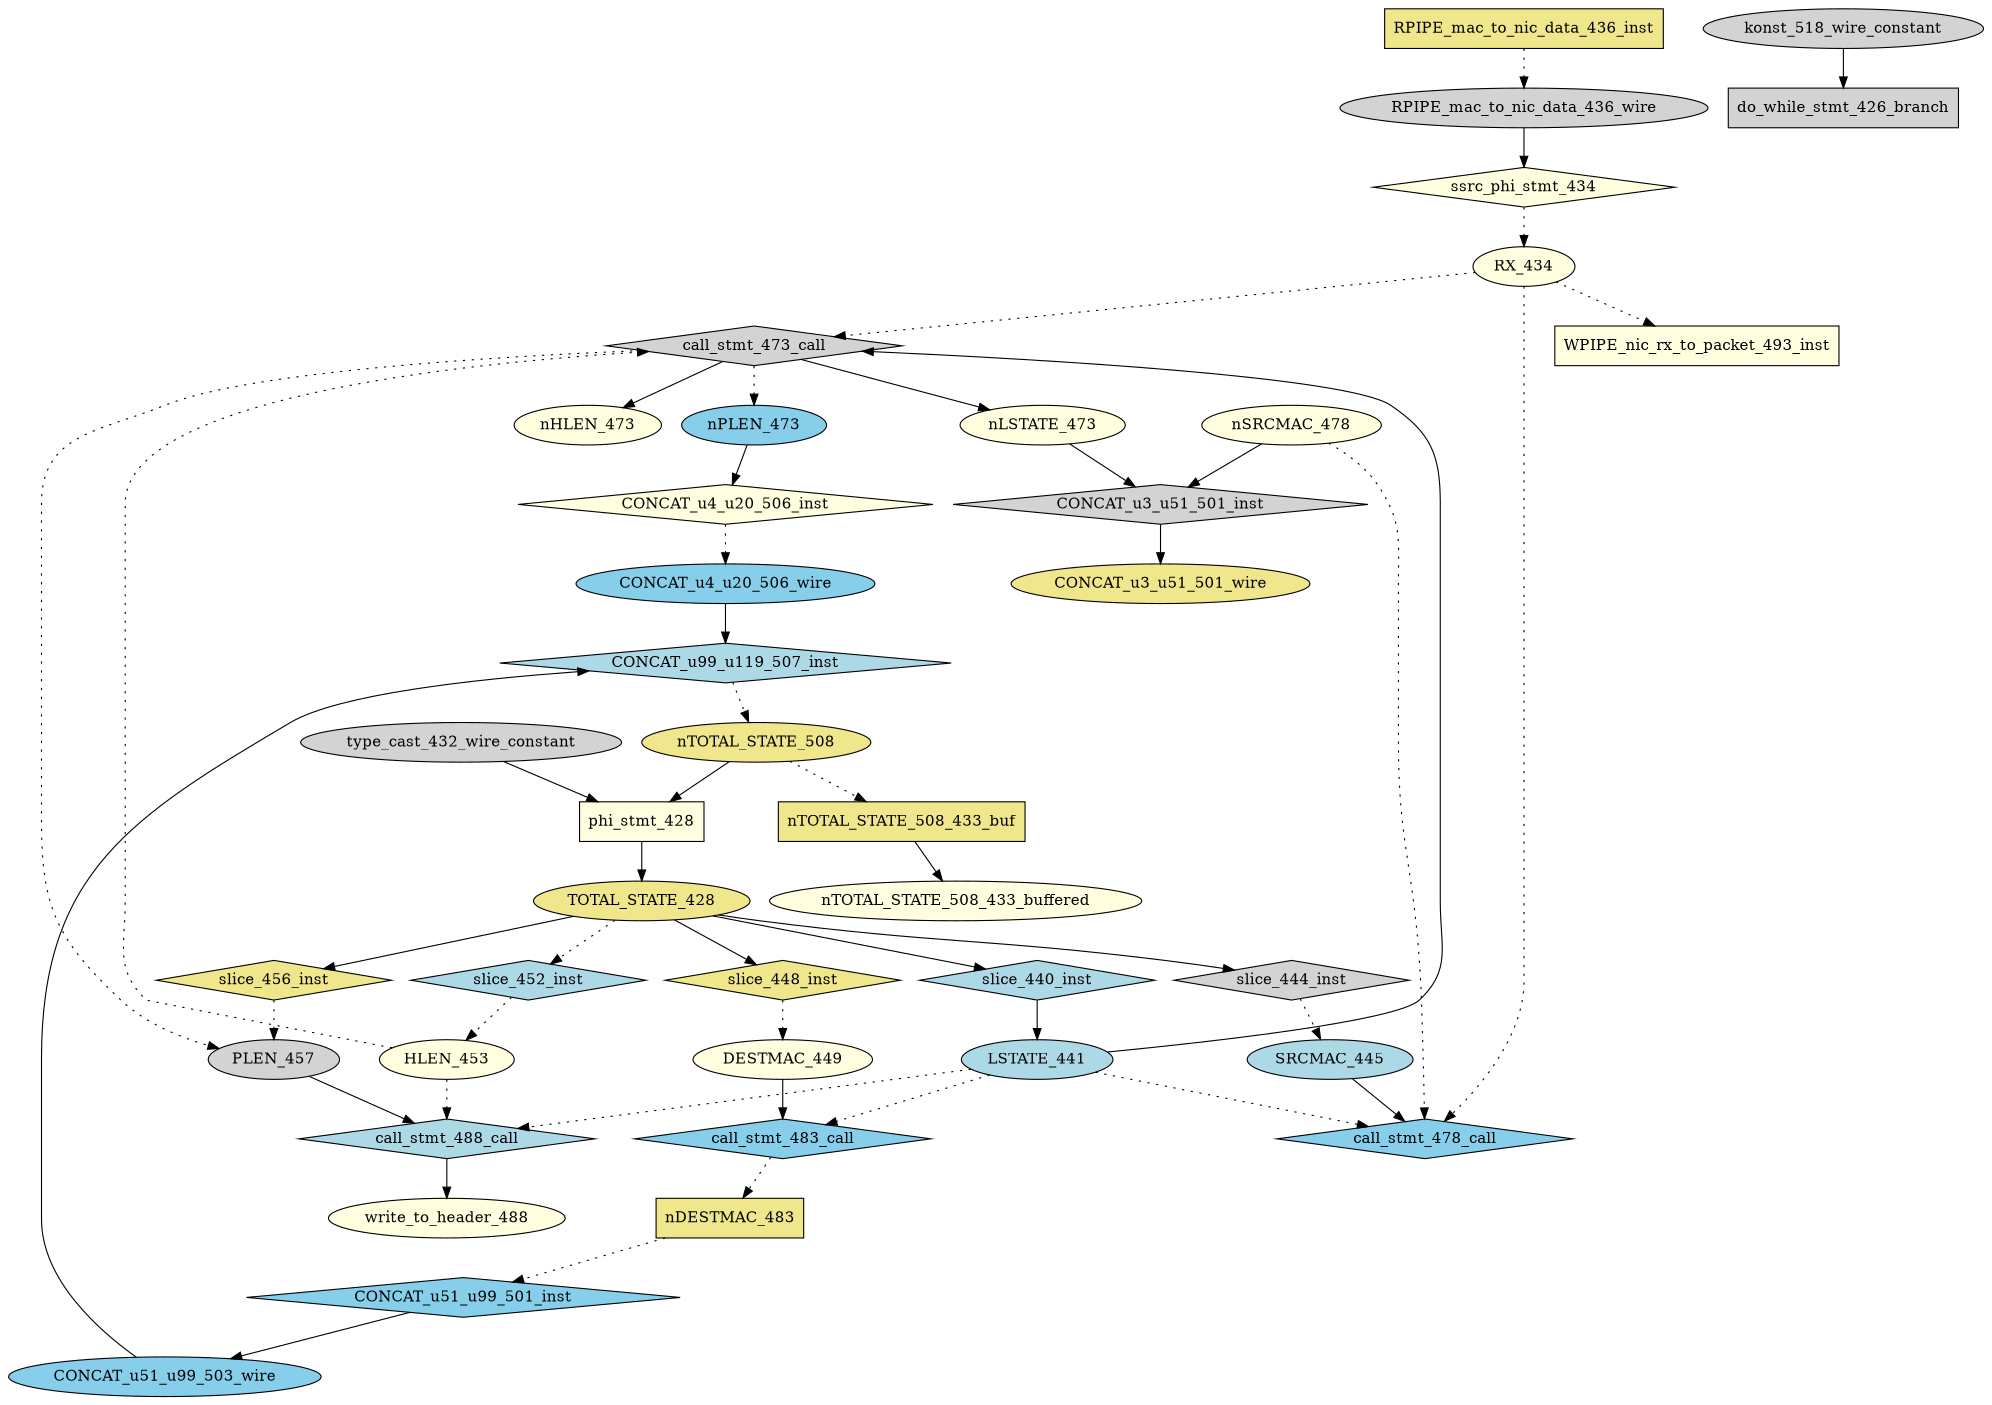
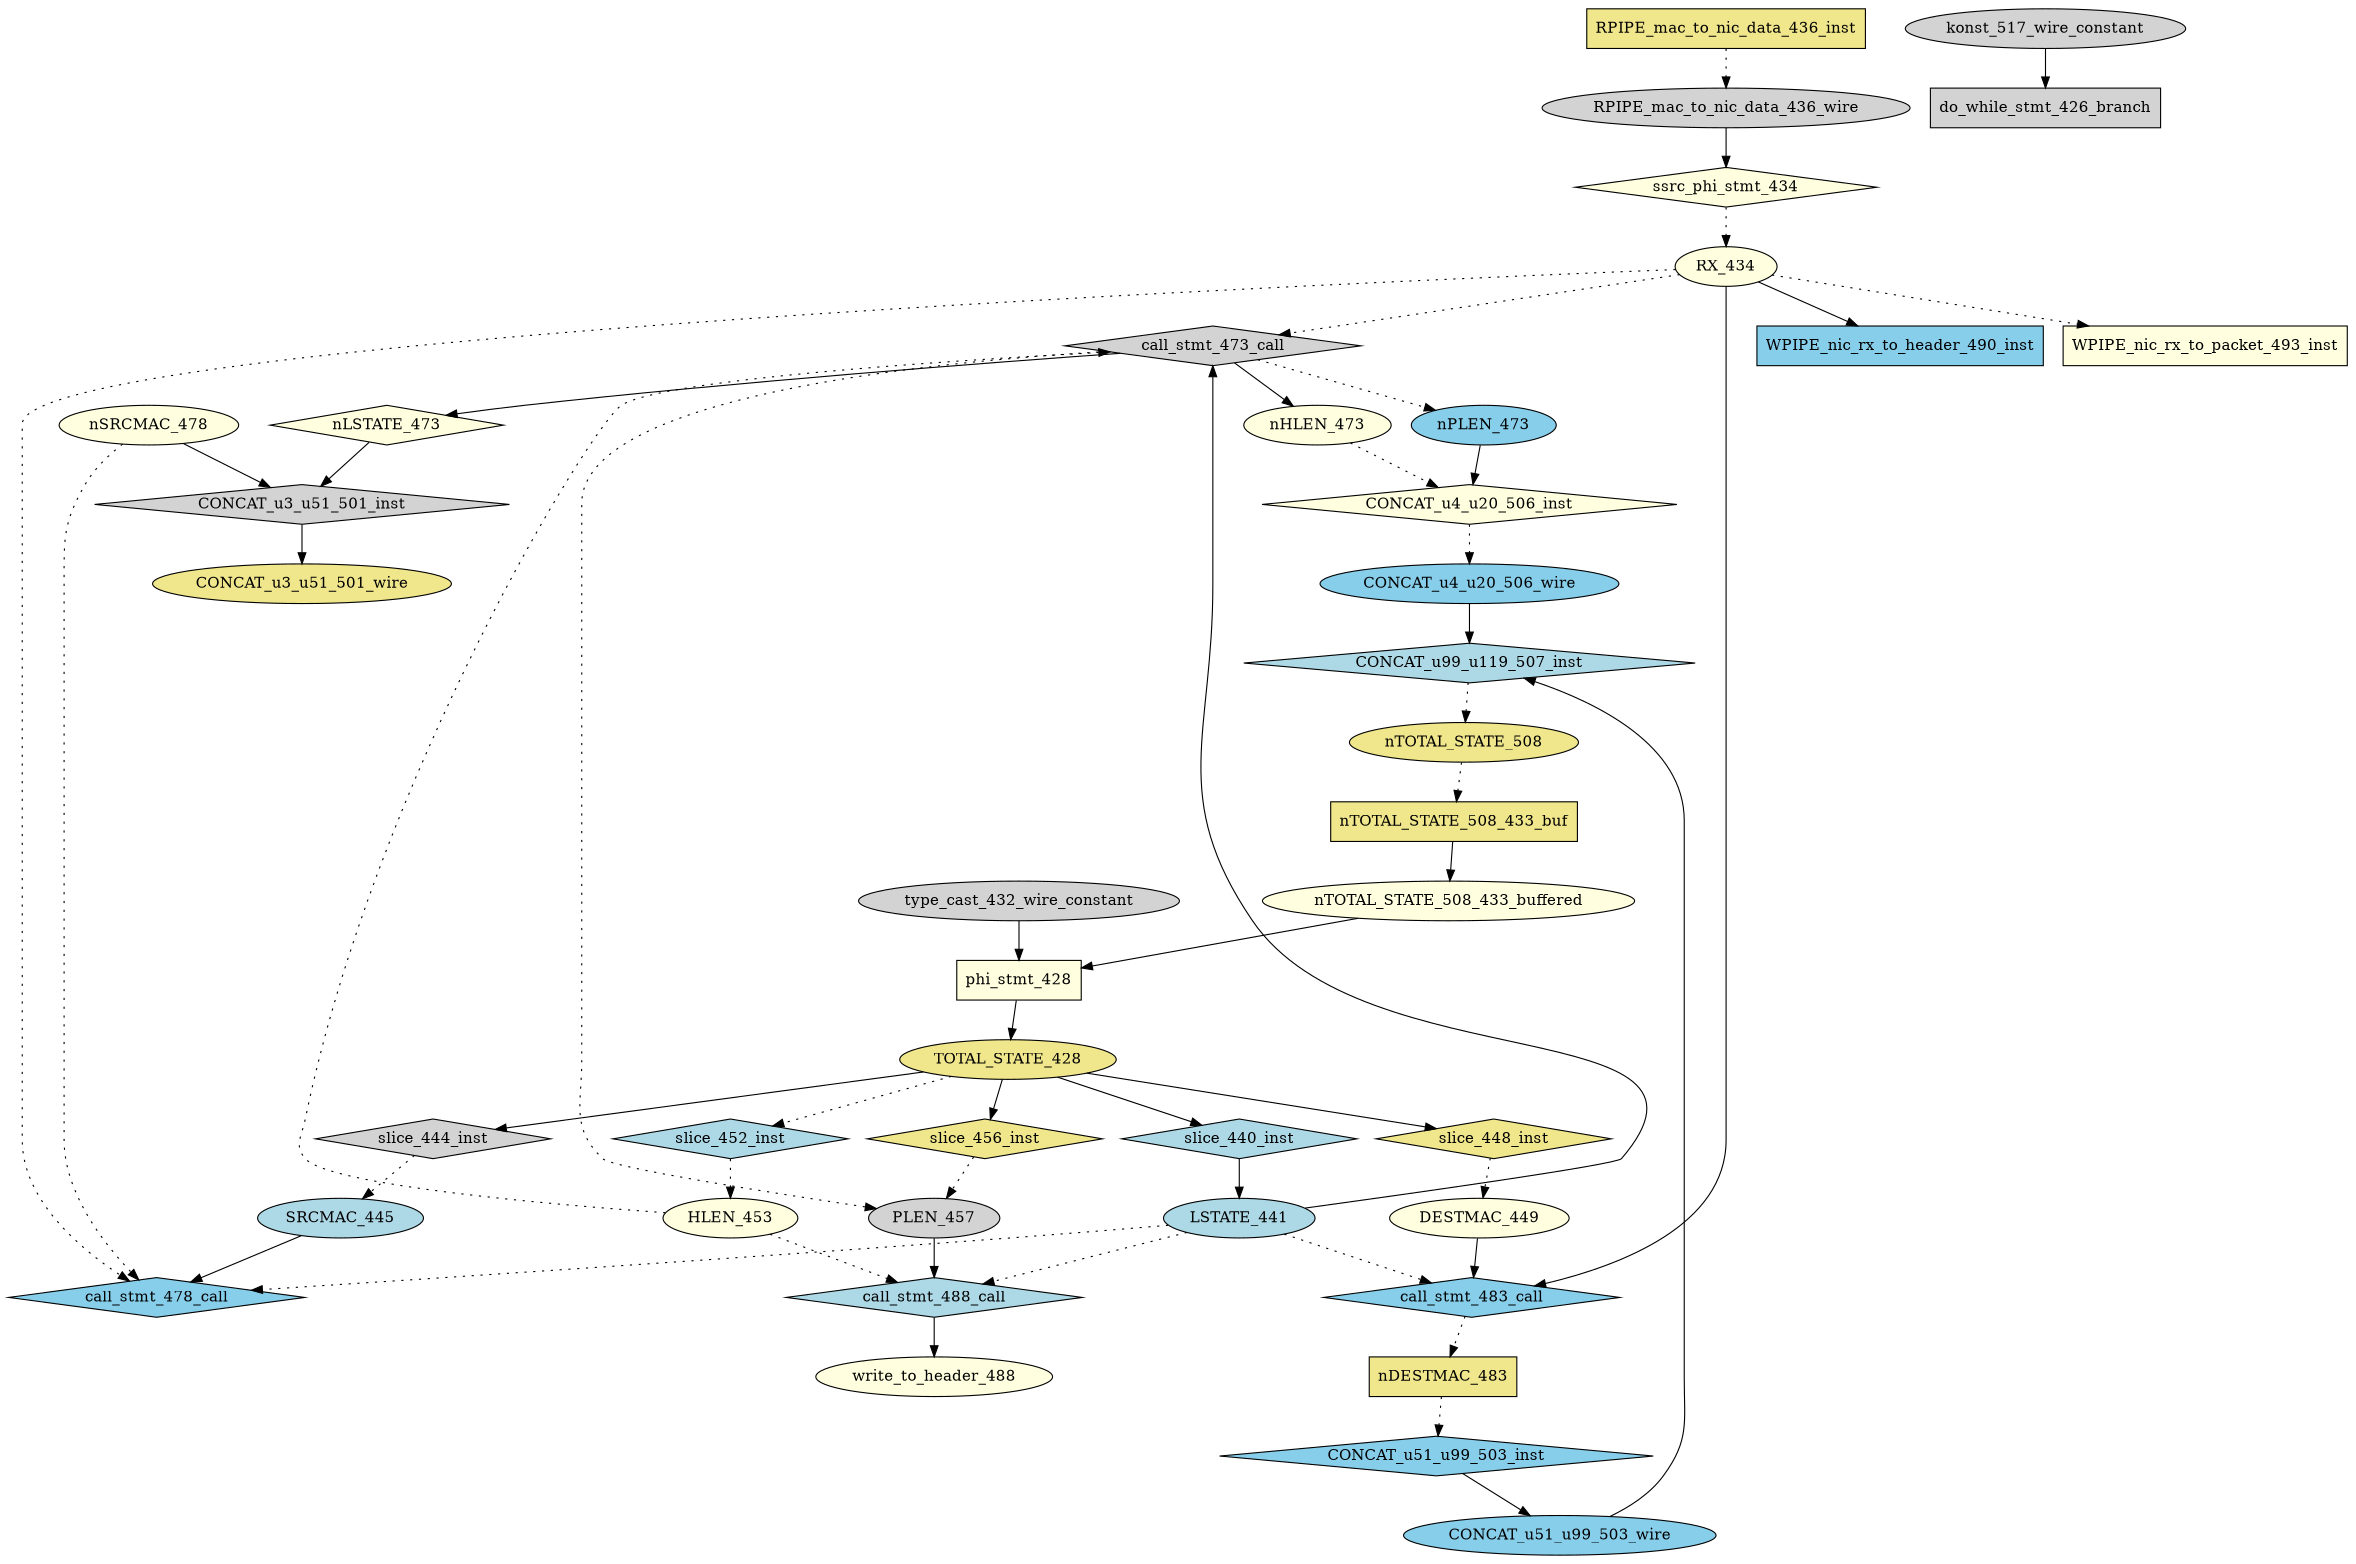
(1843, 29) -> (2045, 29)
none -> (1900, 346)
(1043, 425) -> (387, 425)
none -> (1389, 463)
(704, 779) -> (1225, 942)
none -> (1726, 837)
(463, 1297) -> (1436, 1456)
